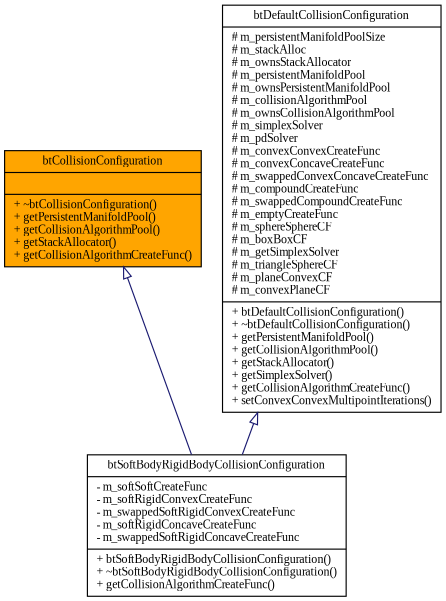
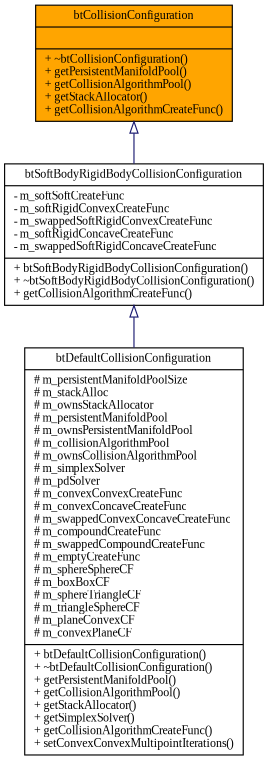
(286, 252) -> (88, 595)
(248, 439) -> (134, 332)
